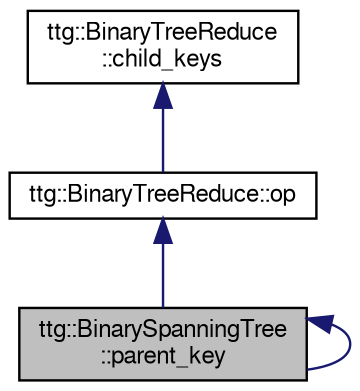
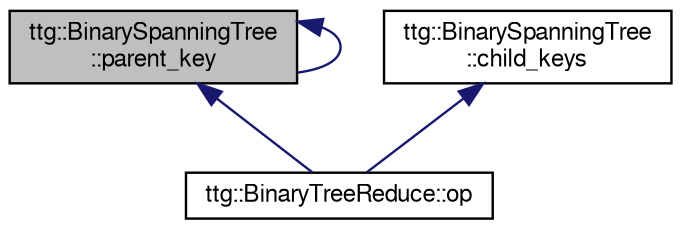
(163, 47) -> (528, 47)
(163, 276) -> (265, 135)
